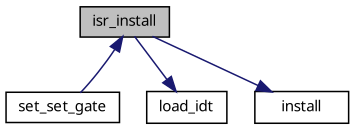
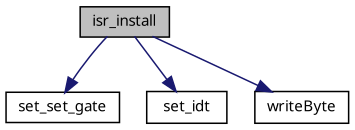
(98, 72) -> (89, 57)
(187, 107) -> (187, 107)
(302, 107) -> (302, 107)
